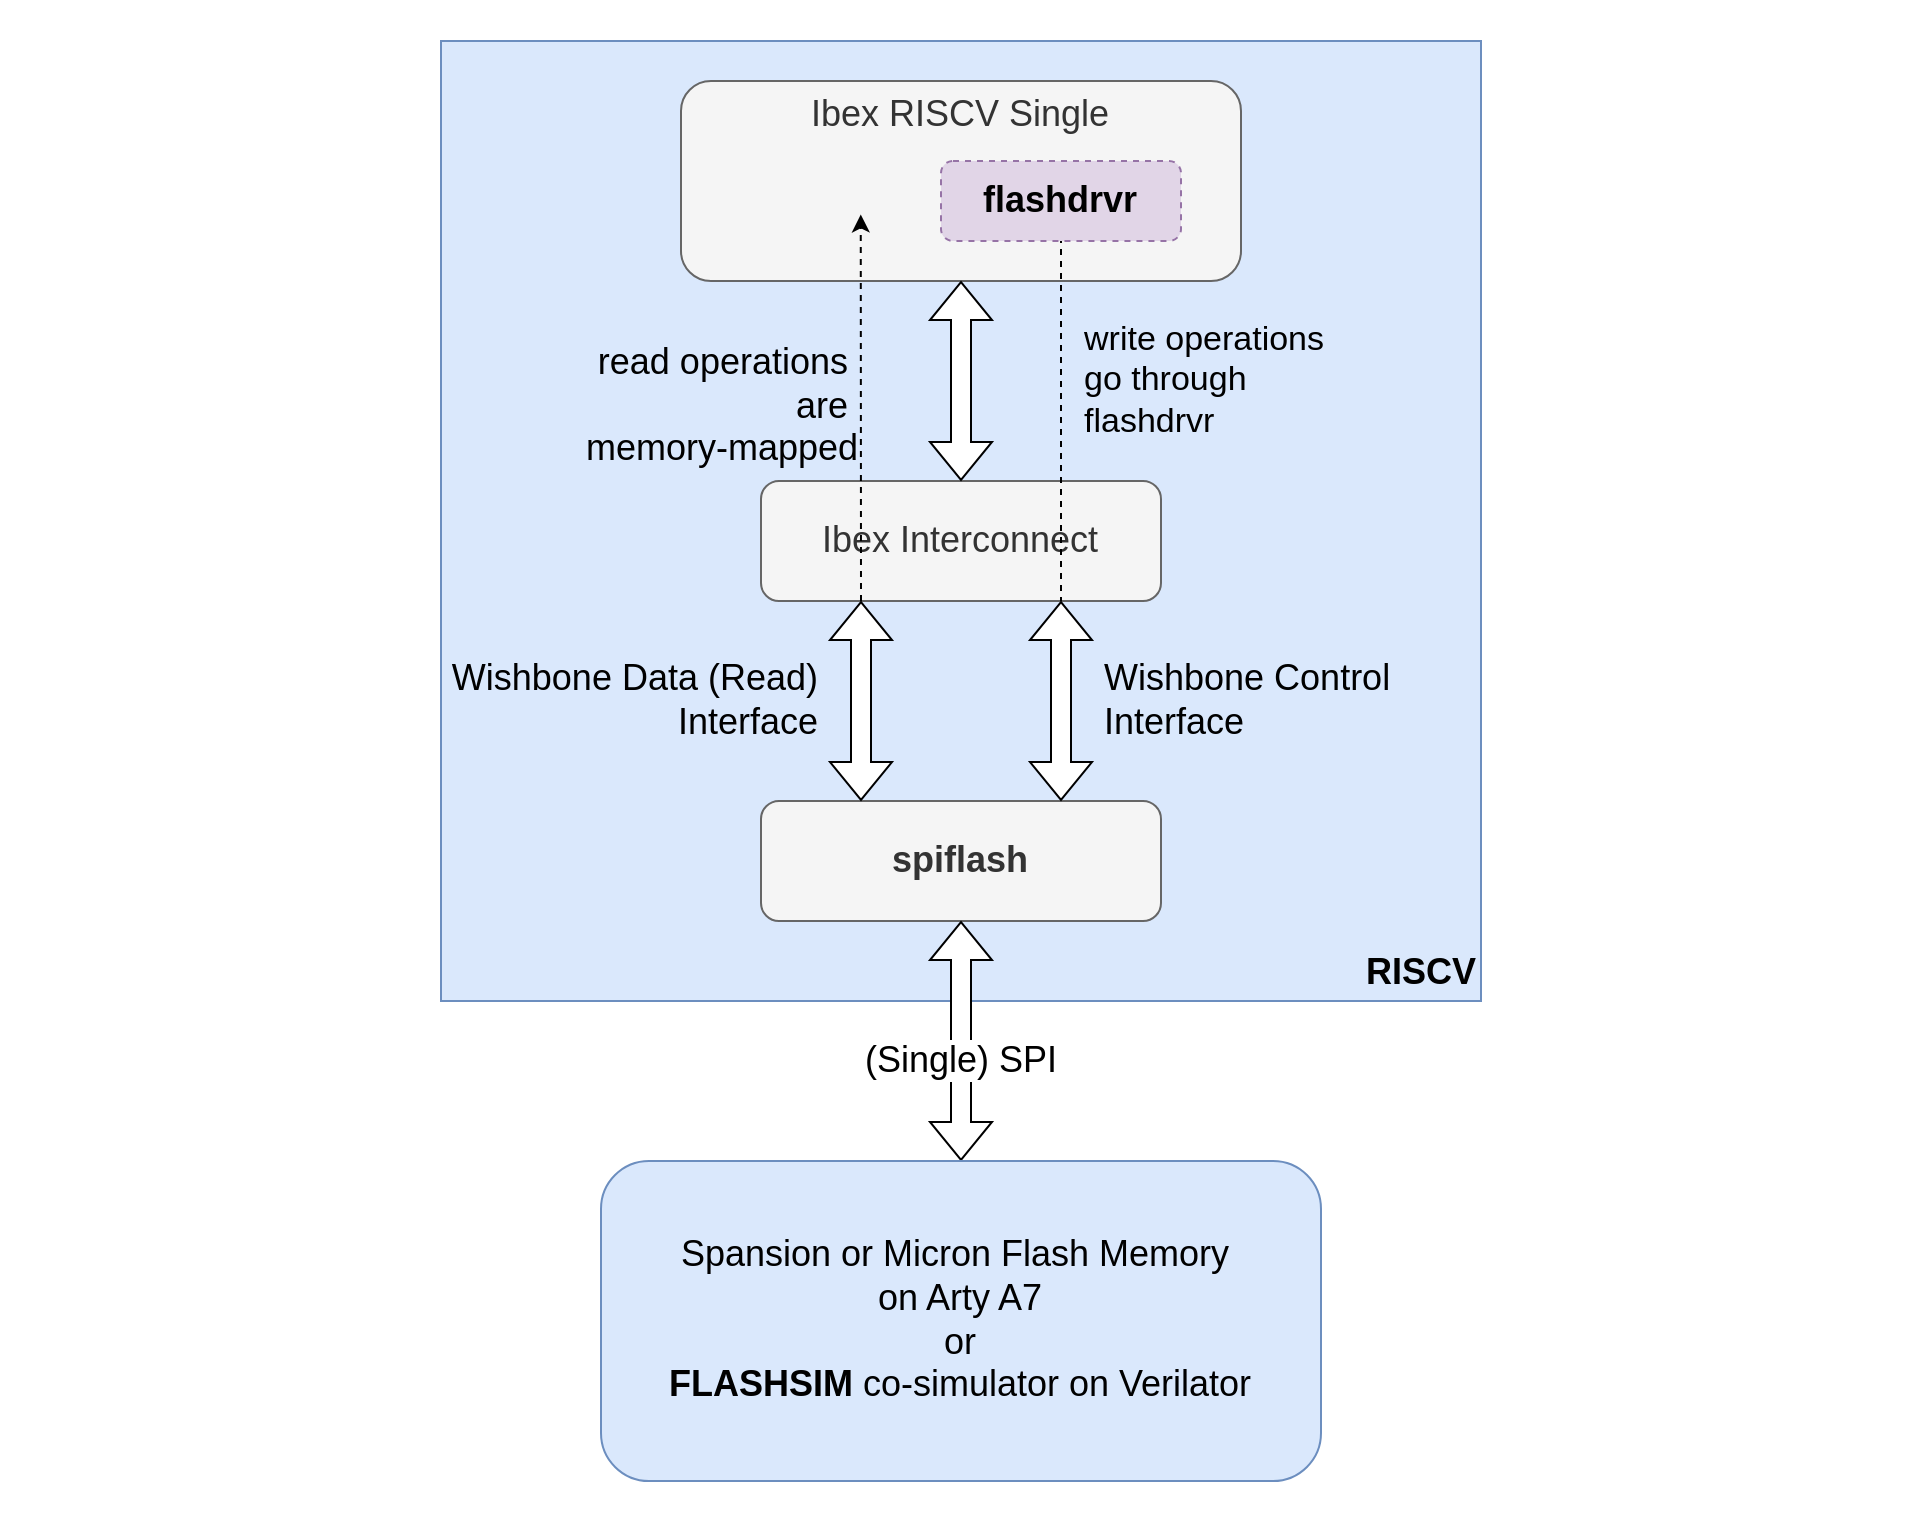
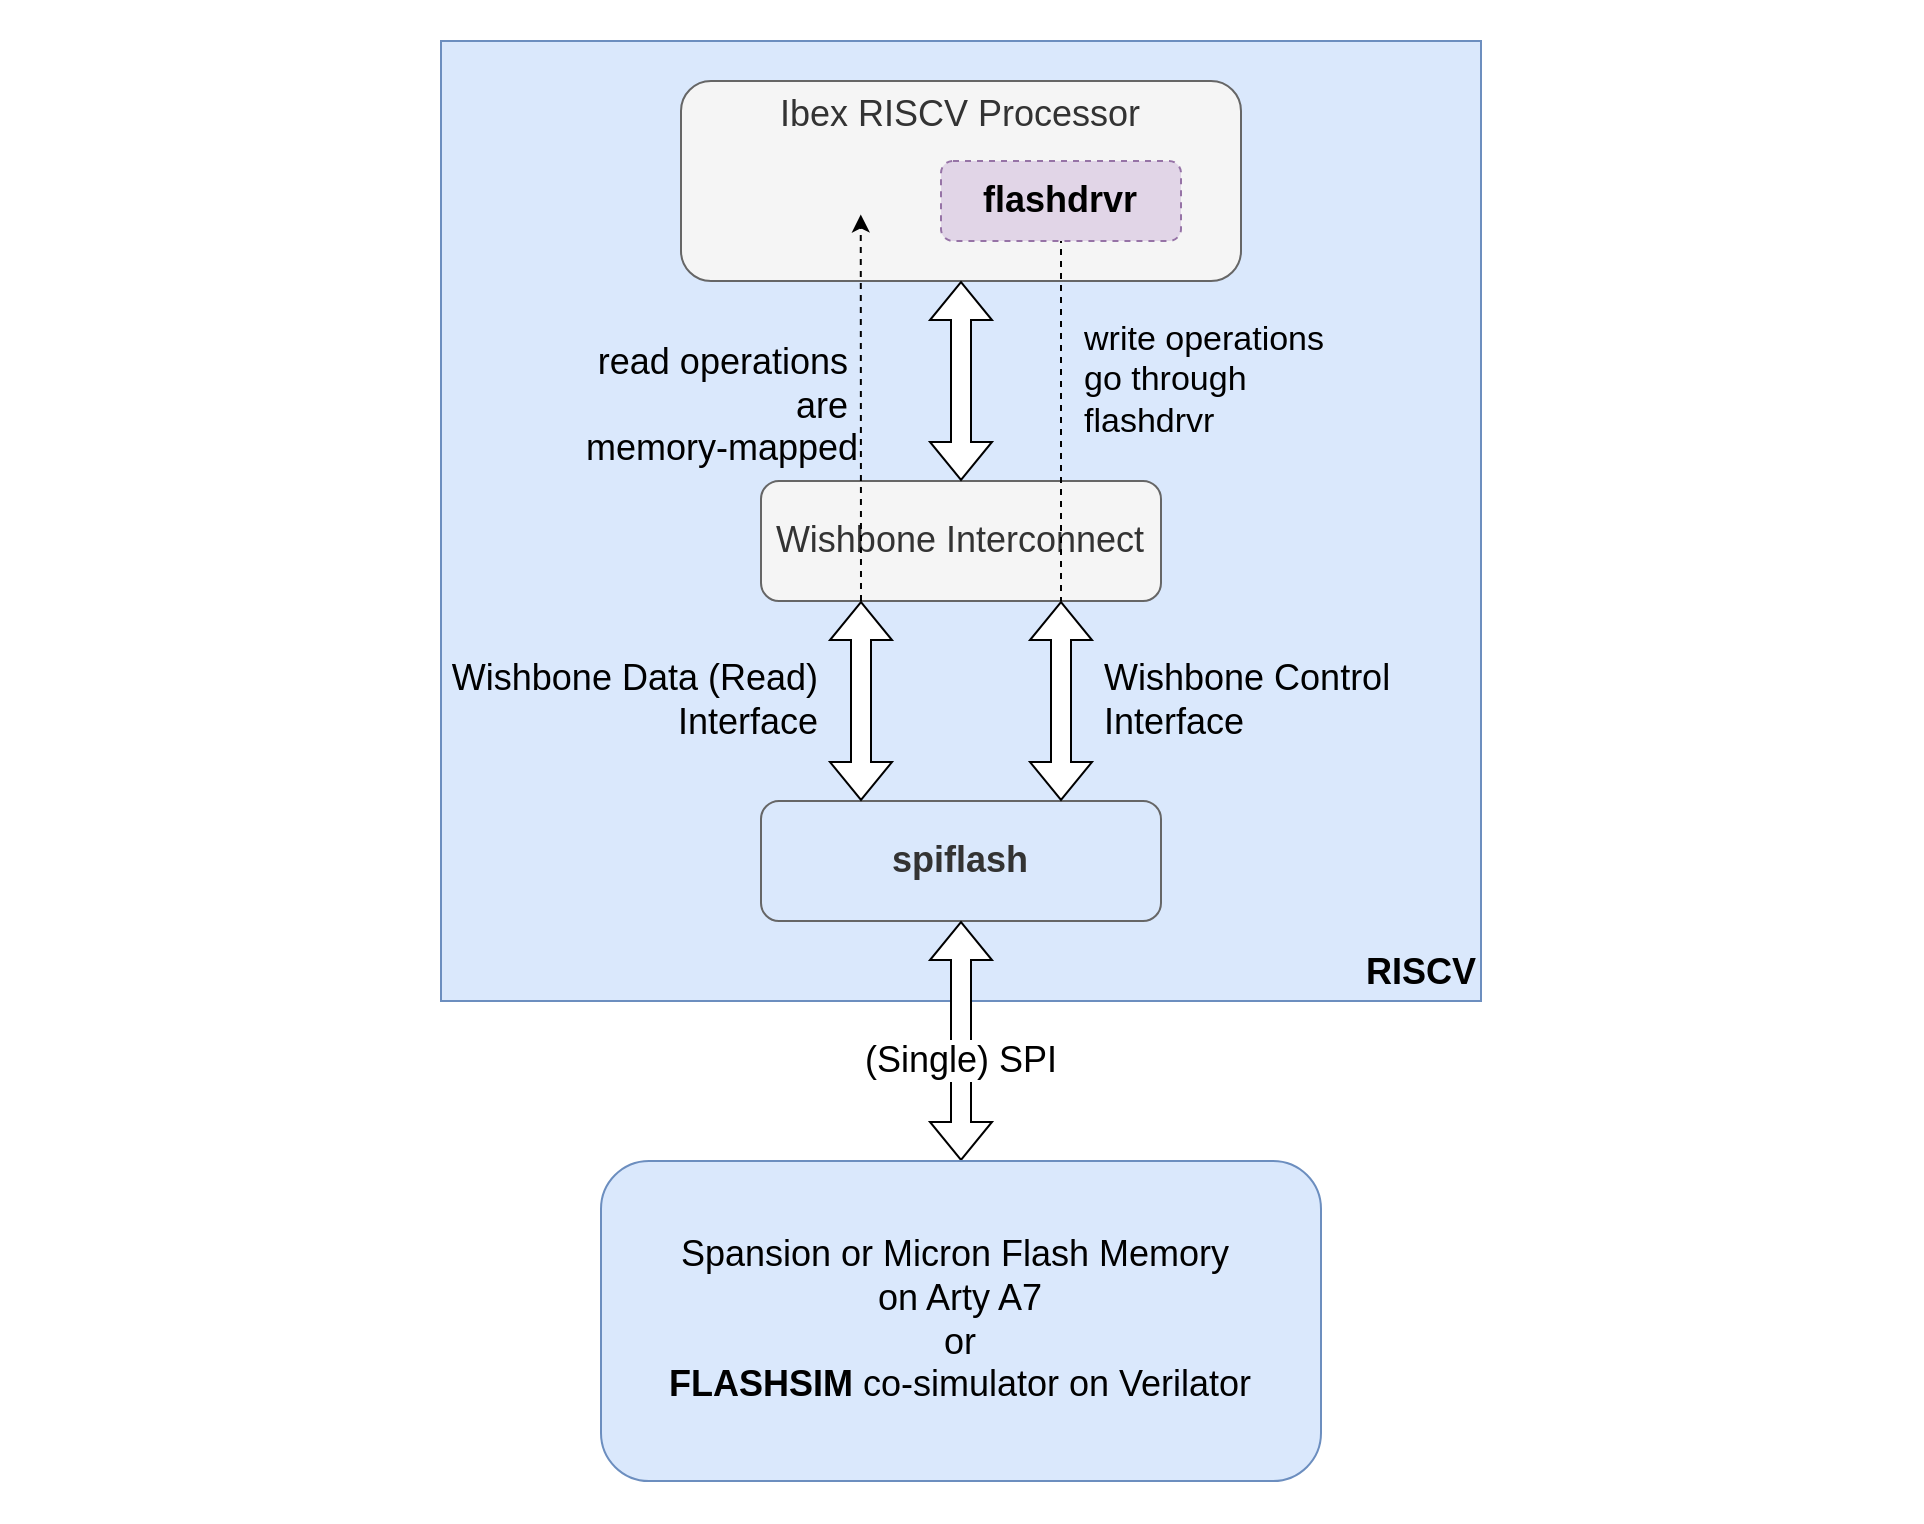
(961, 117) -> (961, 117)
(961, 541) -> (961, 541)
(961, 861) -> (961, 861)
